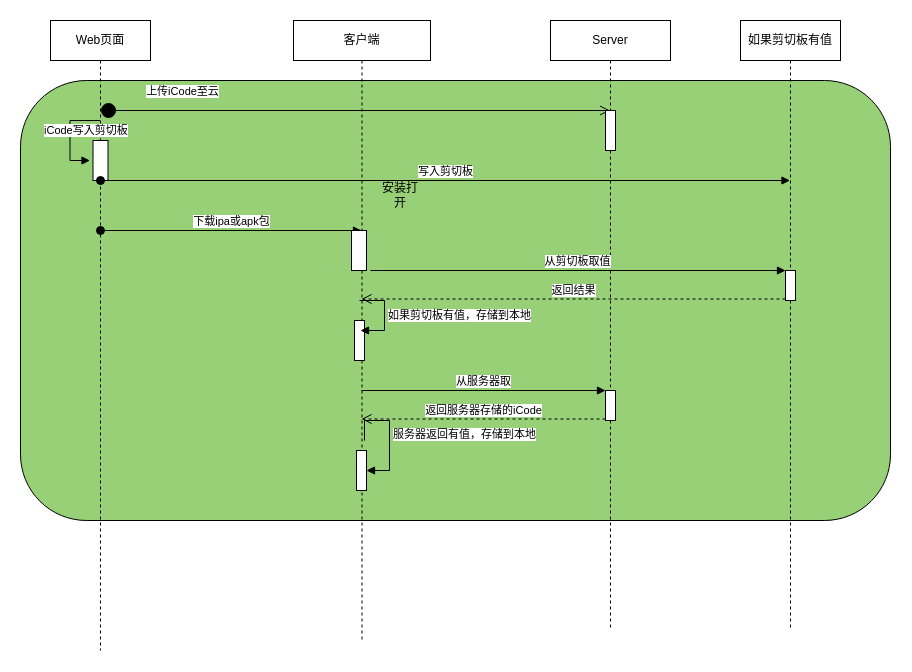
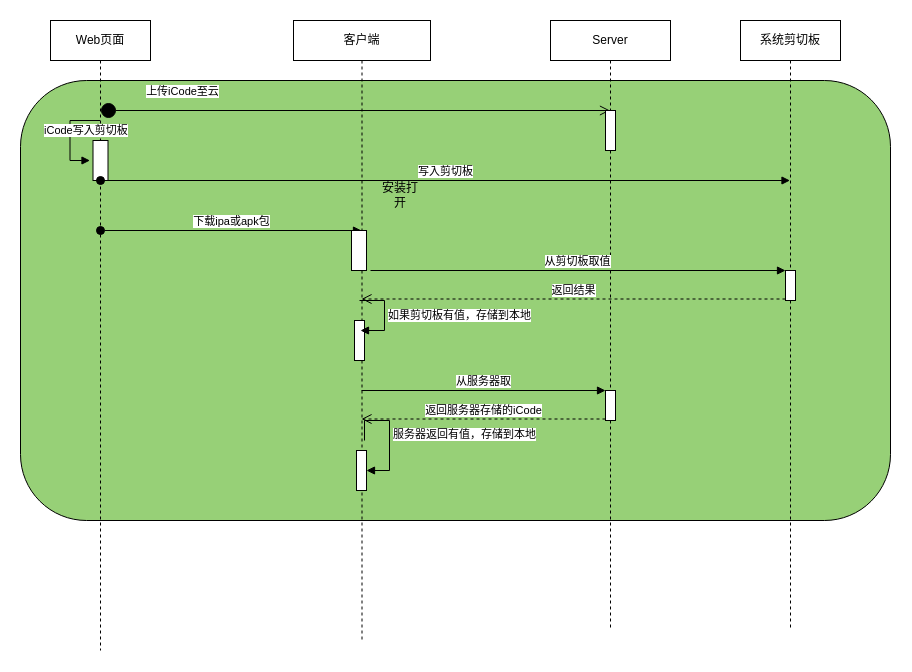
(791, 41) -> (791, 41)
